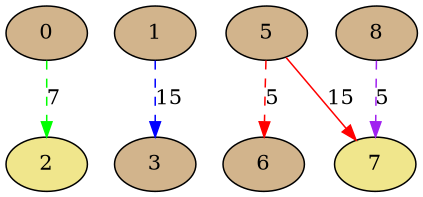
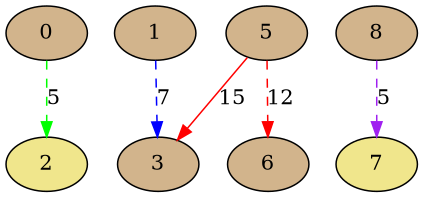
(316, 93) -> (217, 93)
(54, 99) -> (54, 99)
(170, 99) -> (164, 99)
(273, 99) -> (281, 99)
